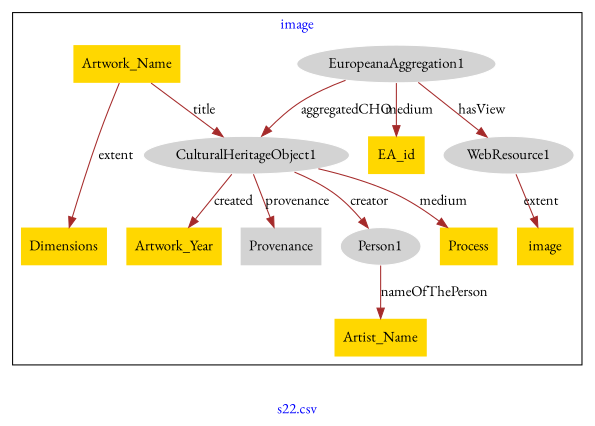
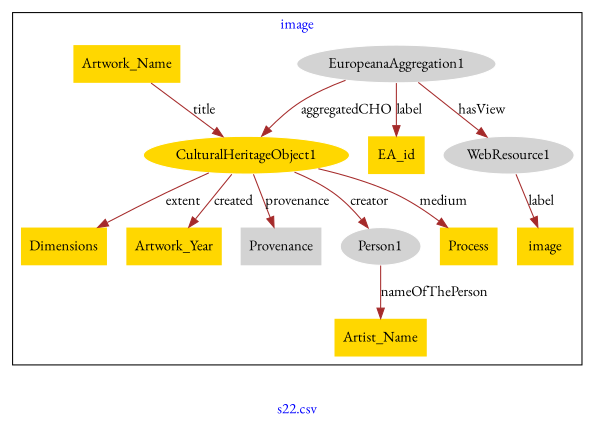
(409, 110) -> (409, 110)
(94, 150) -> (158, 197)
(246, 155) -> (246, 155)
(542, 201) -> (542, 201)
